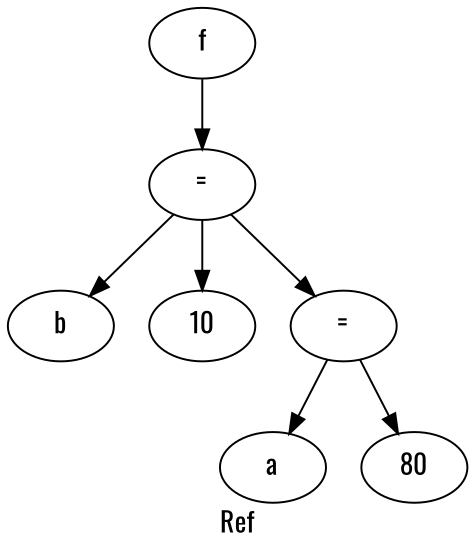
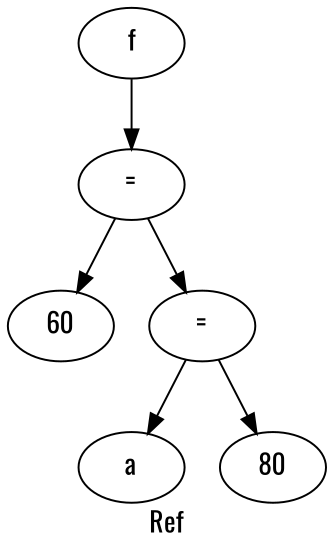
(61, 326) -> none
(202, 326) -> (61, 326)
